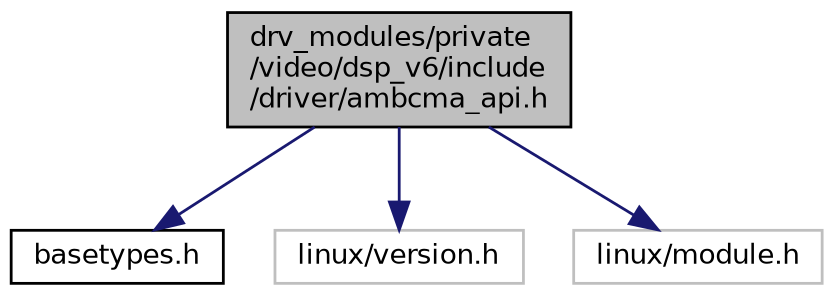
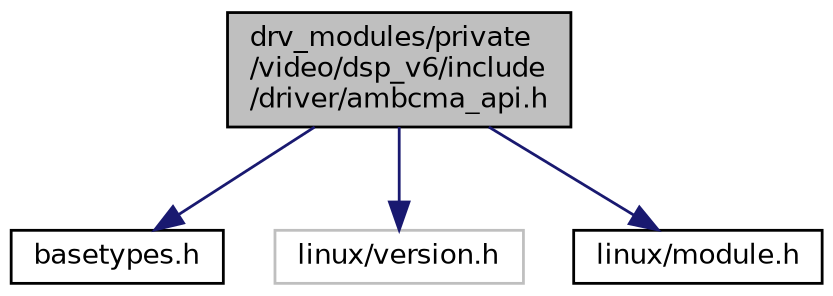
(698, 257) -> (698, 257)
